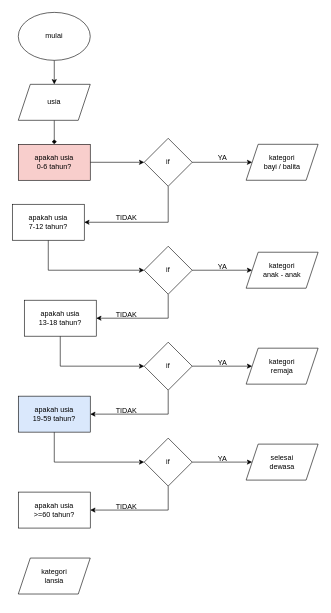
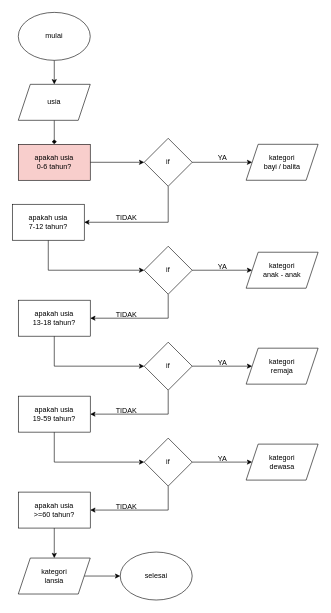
(60, 318) -> (54, 318)
(54, 414) -> (54, 414)
(282, 462) -> (282, 462)
none -> (54, 552)
none -> (114, 576)
none -> (156, 576)
